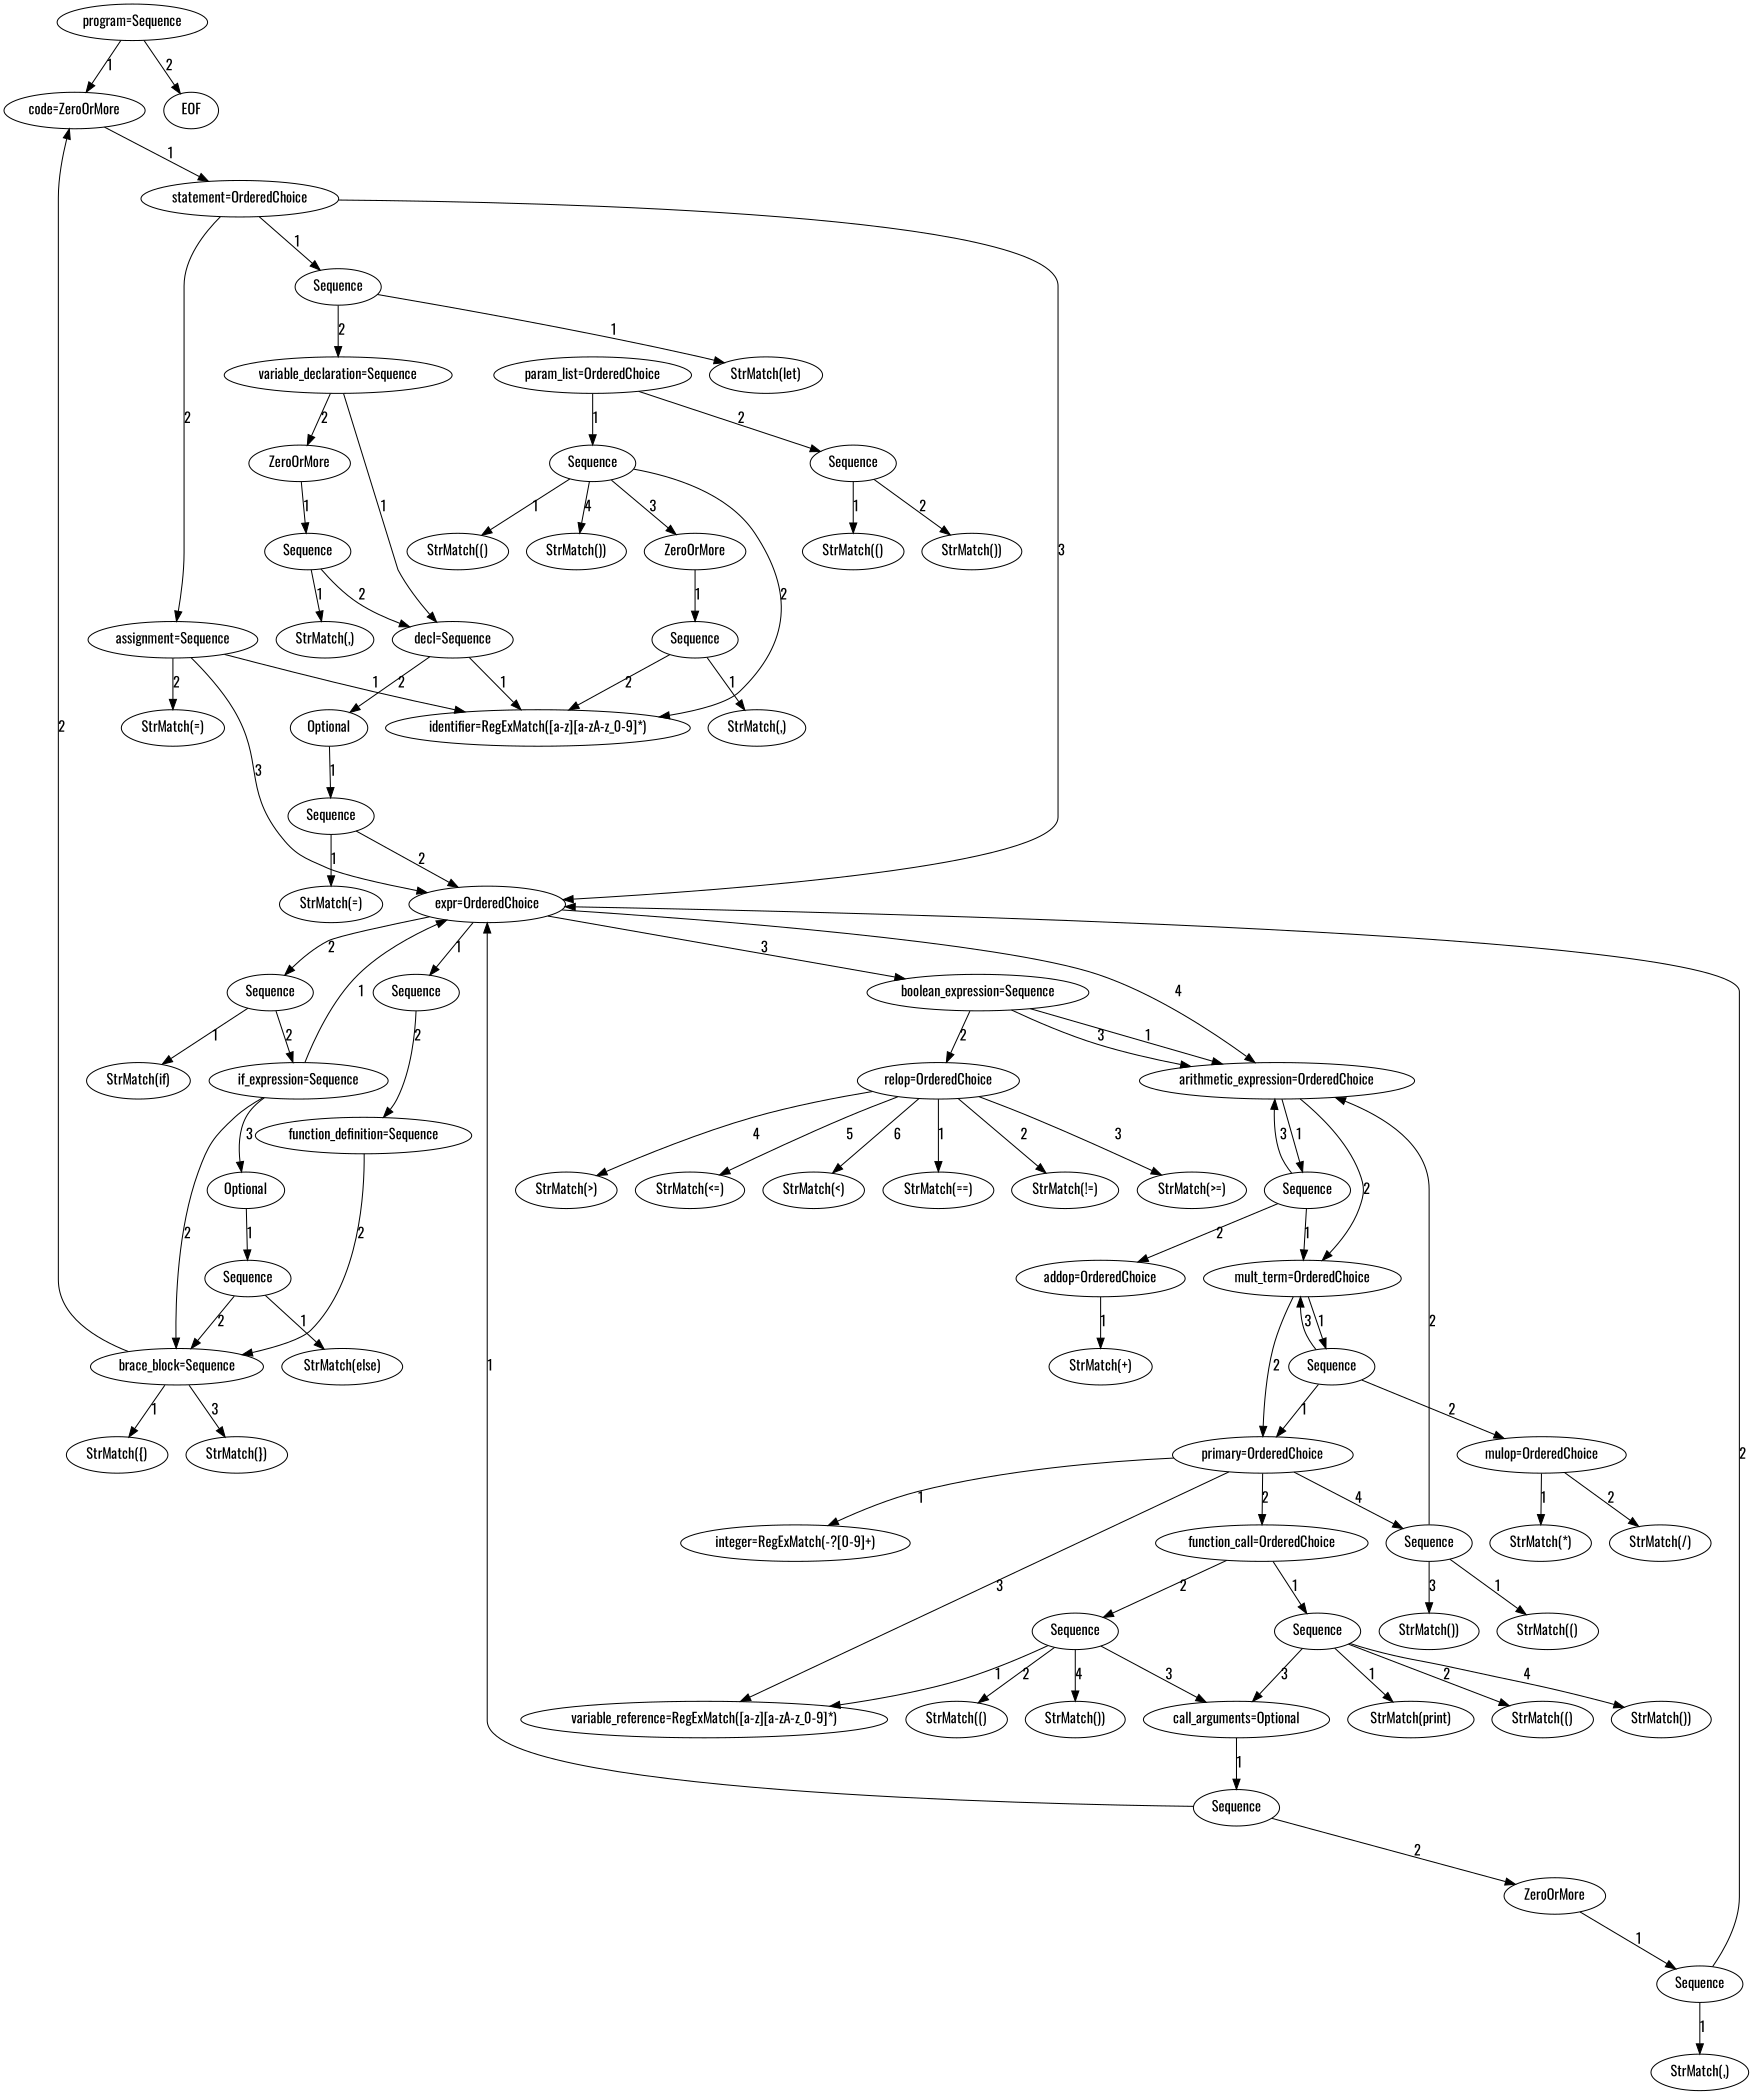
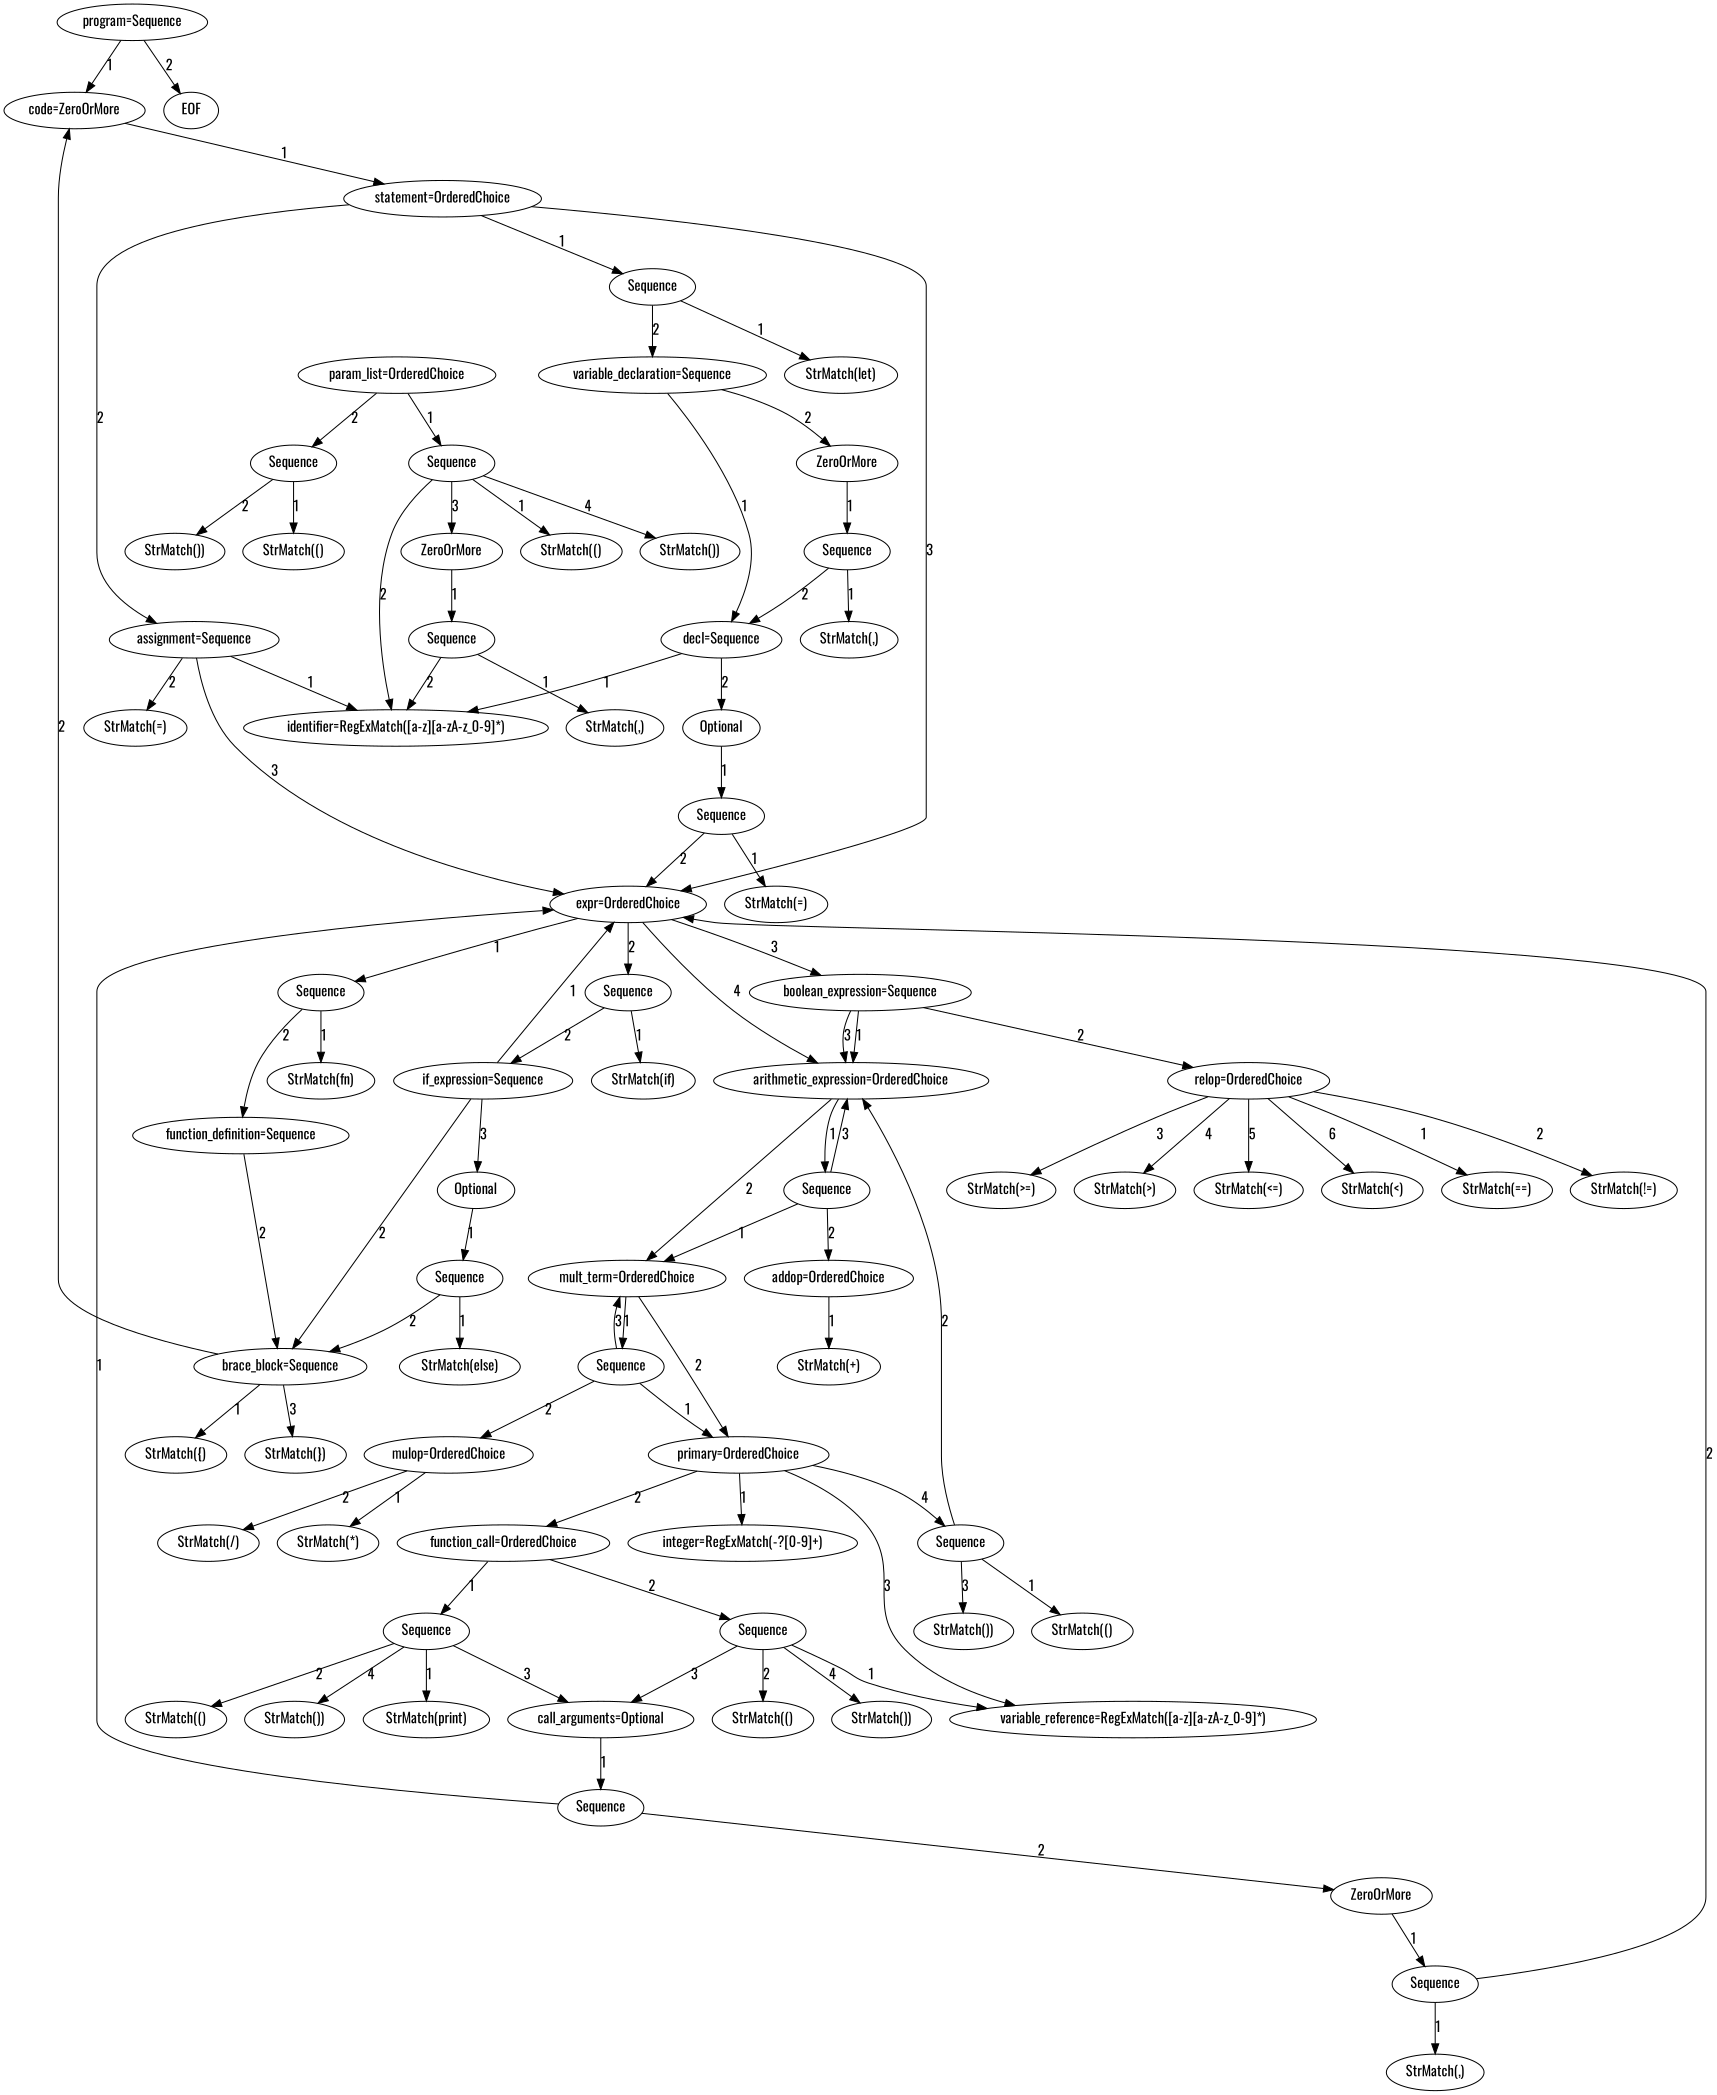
none -> (321, 1081)
